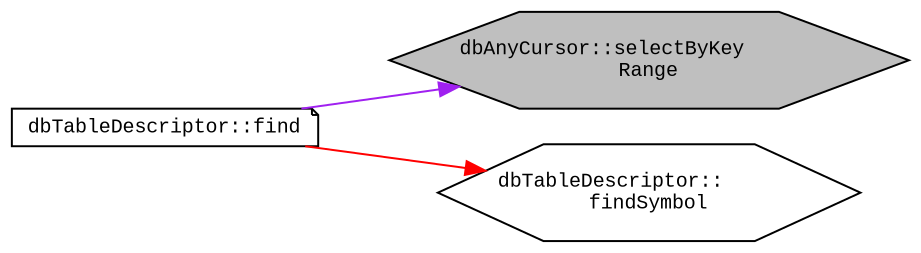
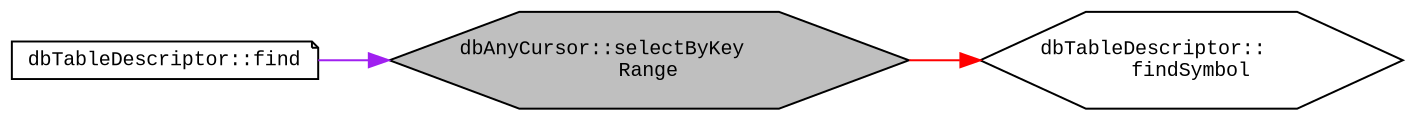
(385, 157) -> (935, 60)
